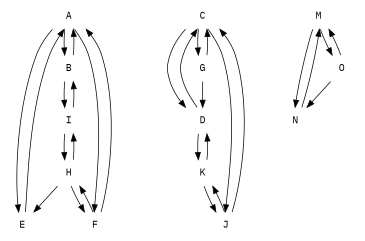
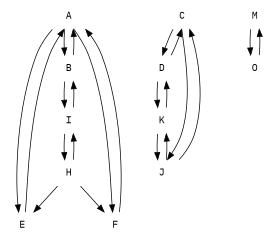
(203, 68) -> none
(296, 121) -> none
(89, 202) -> none
